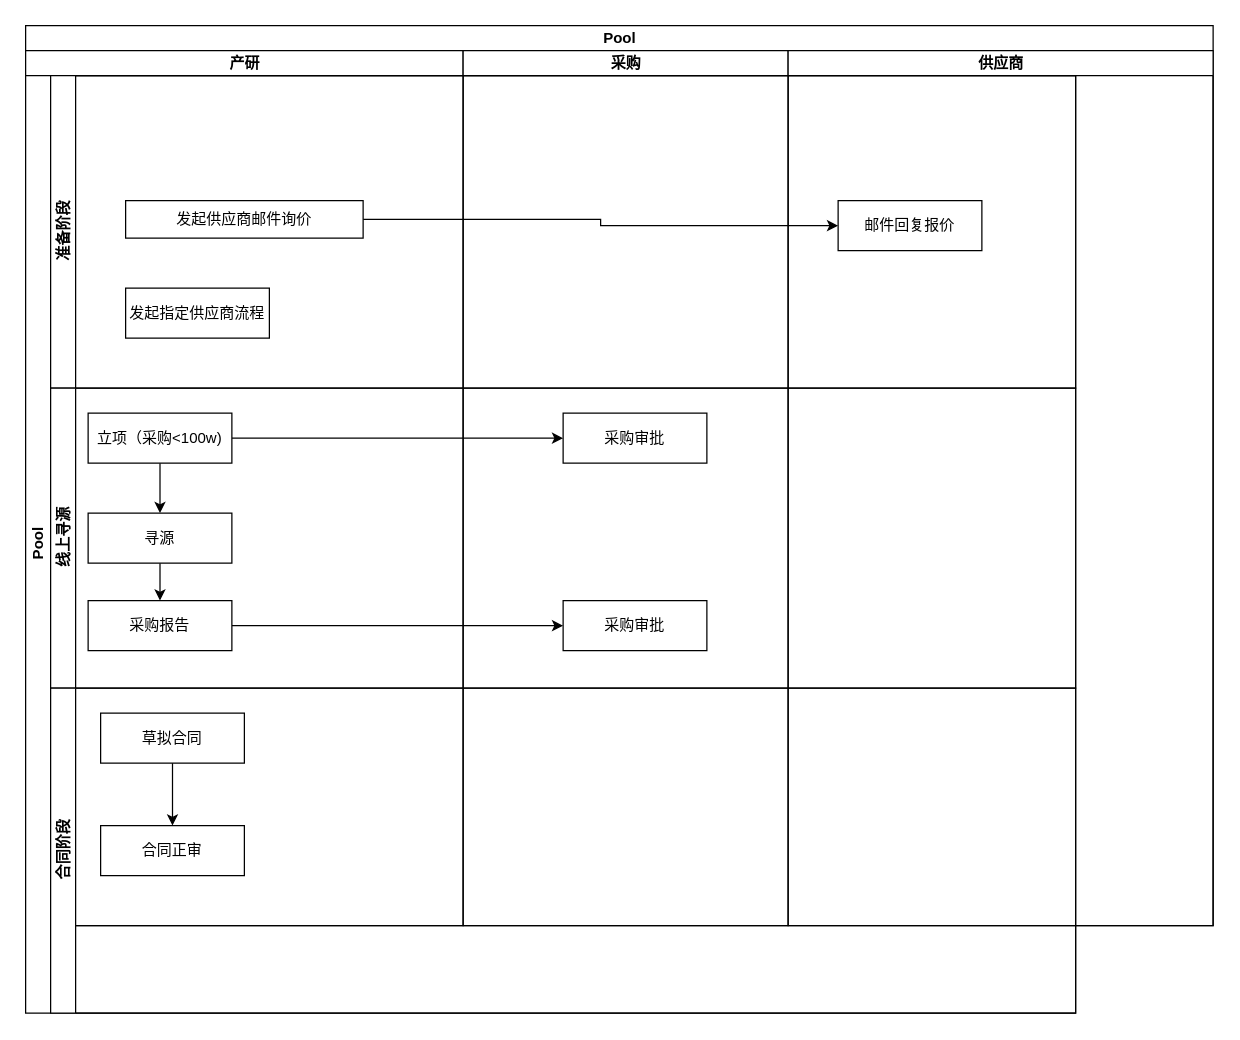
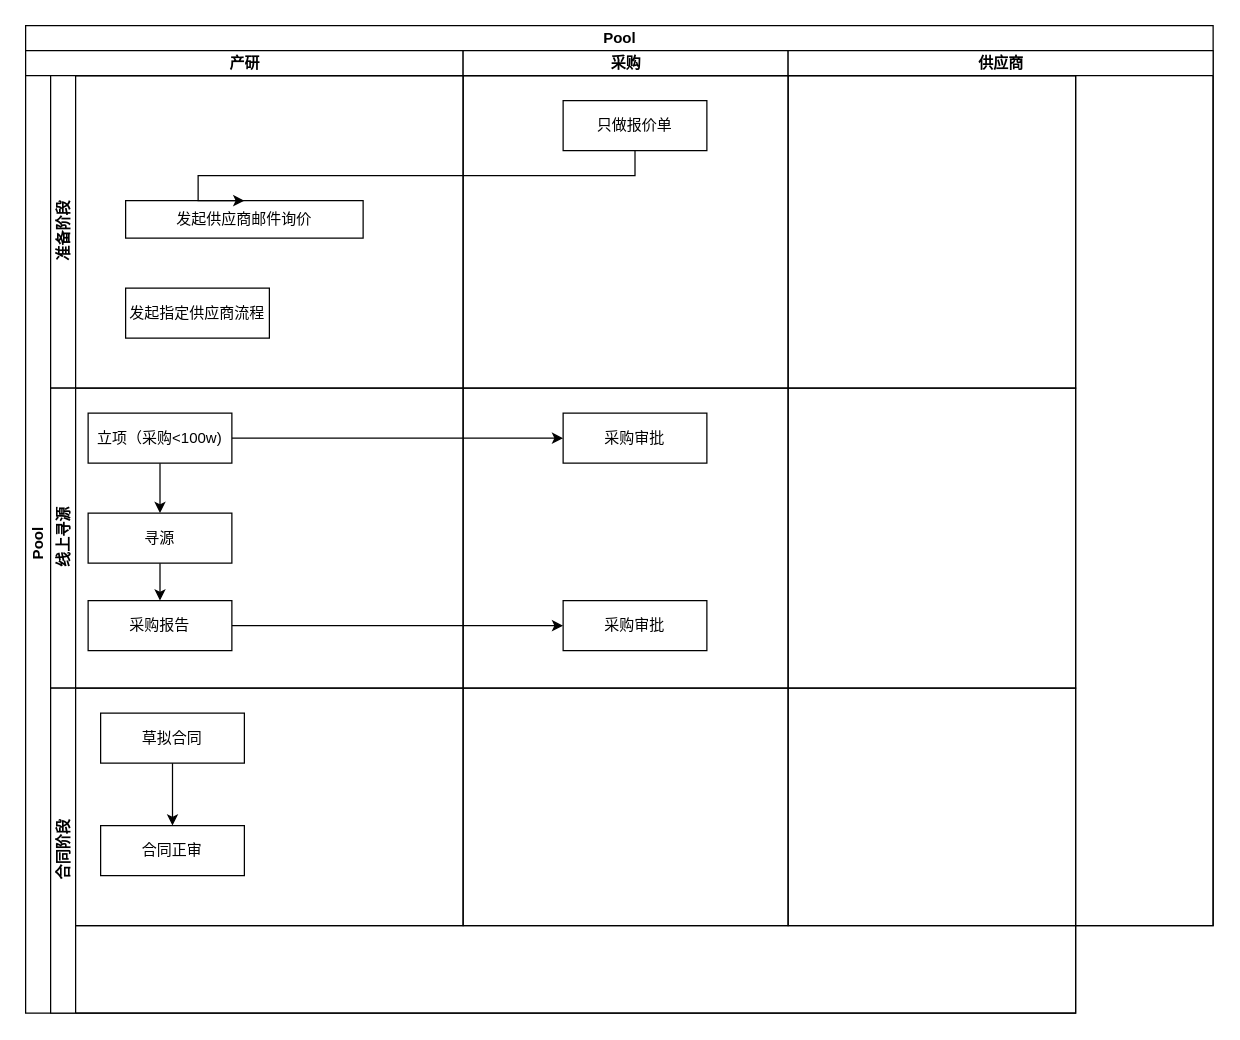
none -> (635, 126)
none -> (416, 176)
(600, 219) -> none
(910, 226) -> none
